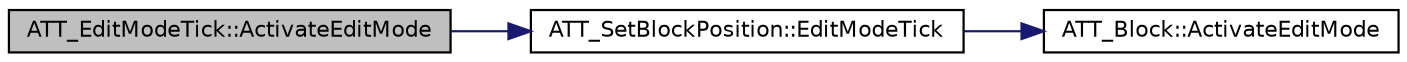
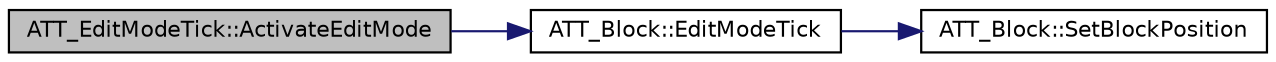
(747, 31) -> (686, 31)
(1221, 31) -> (1094, 31)
